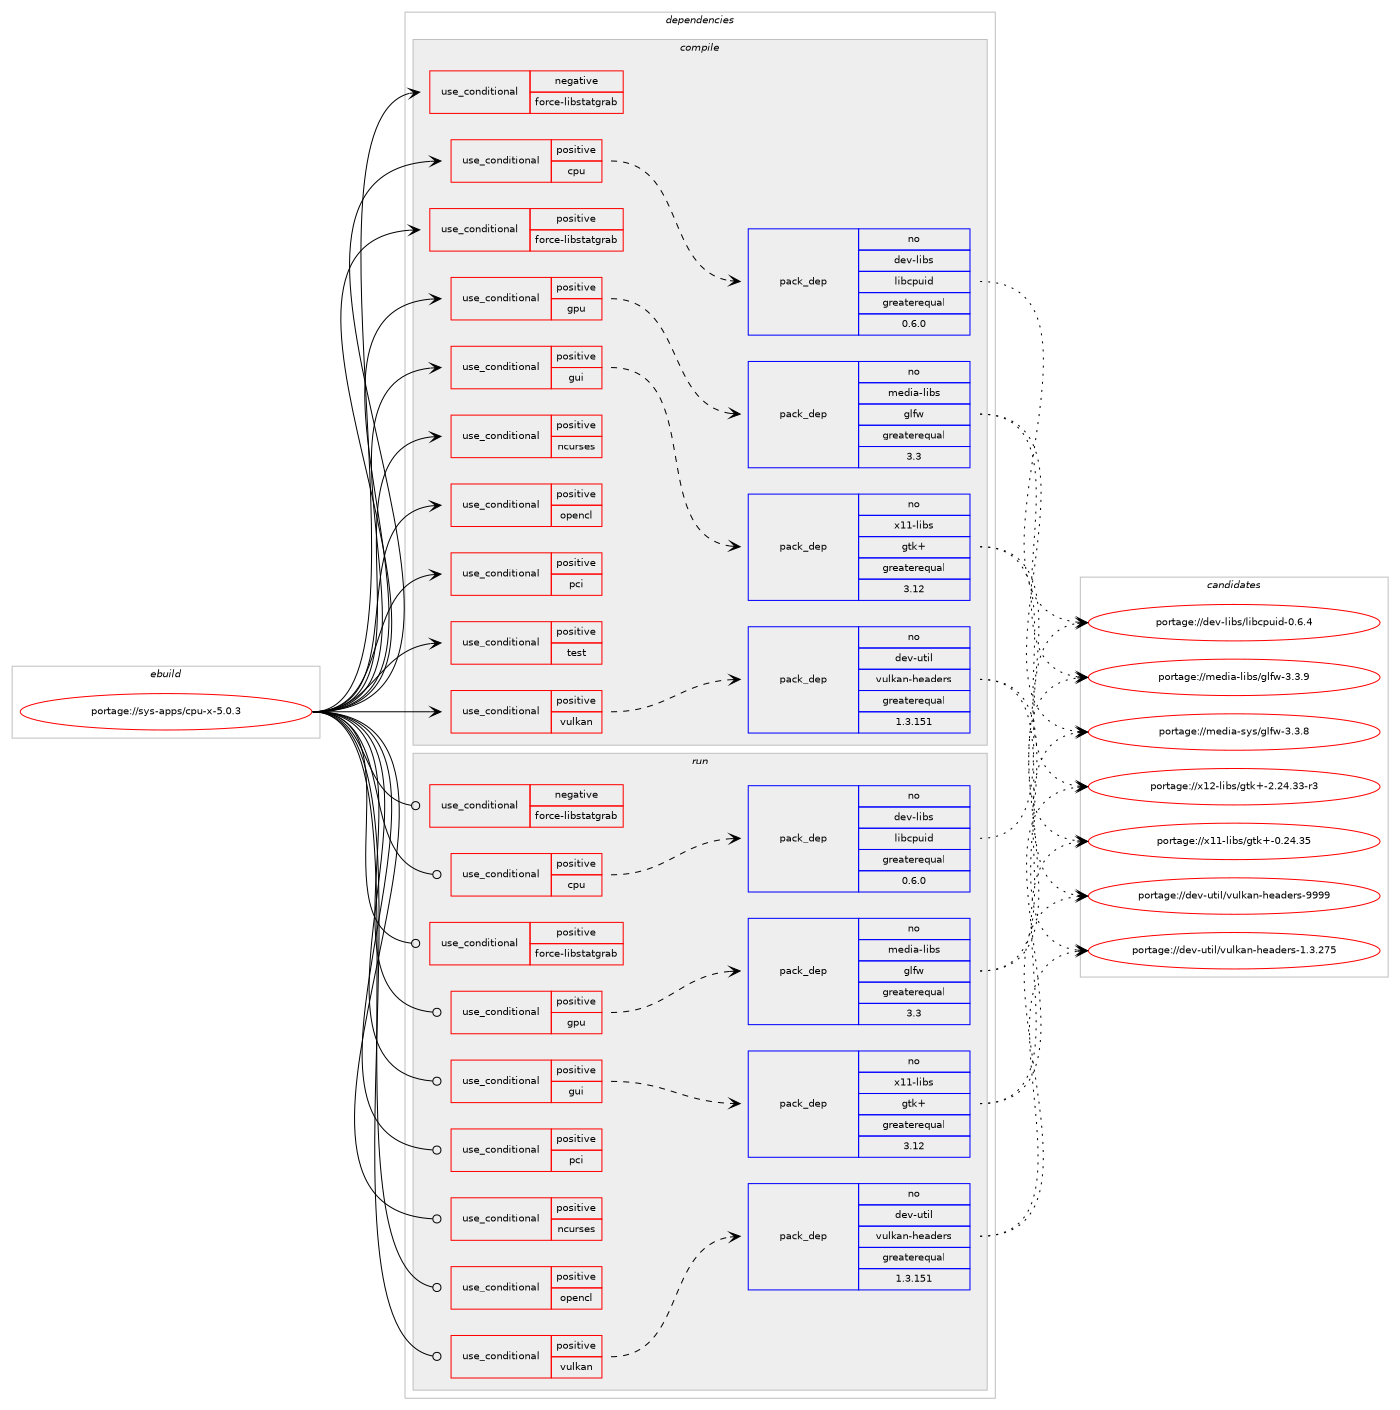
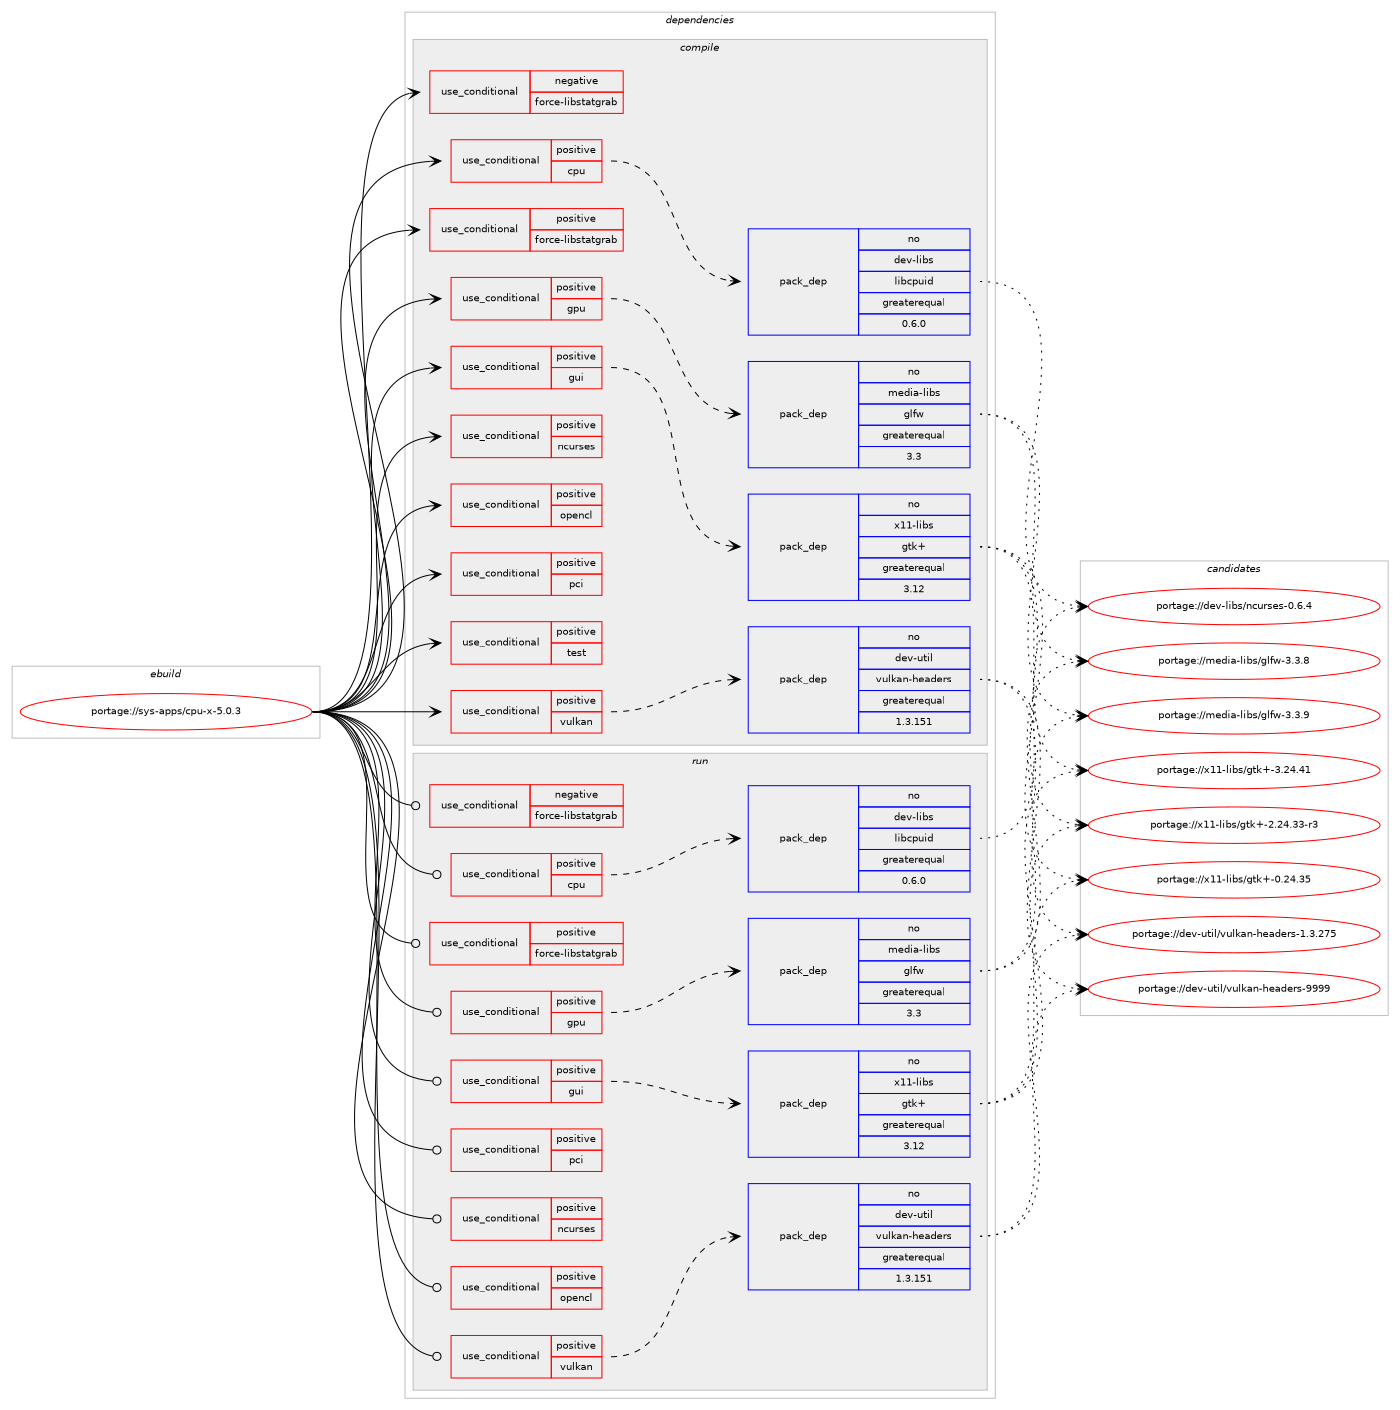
(1234, 623) -> (1234, 606)
(1234, 732) -> (1234, 661)
none -> (1234, 771)
(1234, 787) -> (1234, 825)
